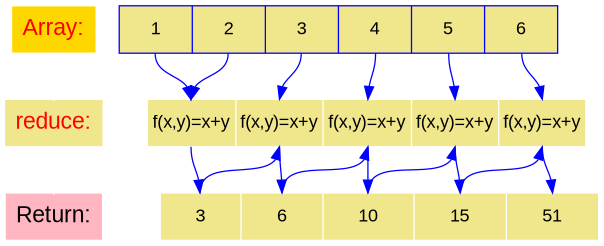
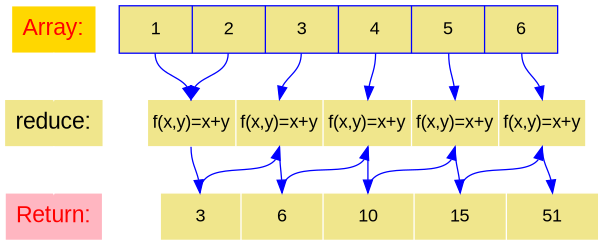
(54, 123) -> (54, 123)
(54, 217) -> (54, 217)
